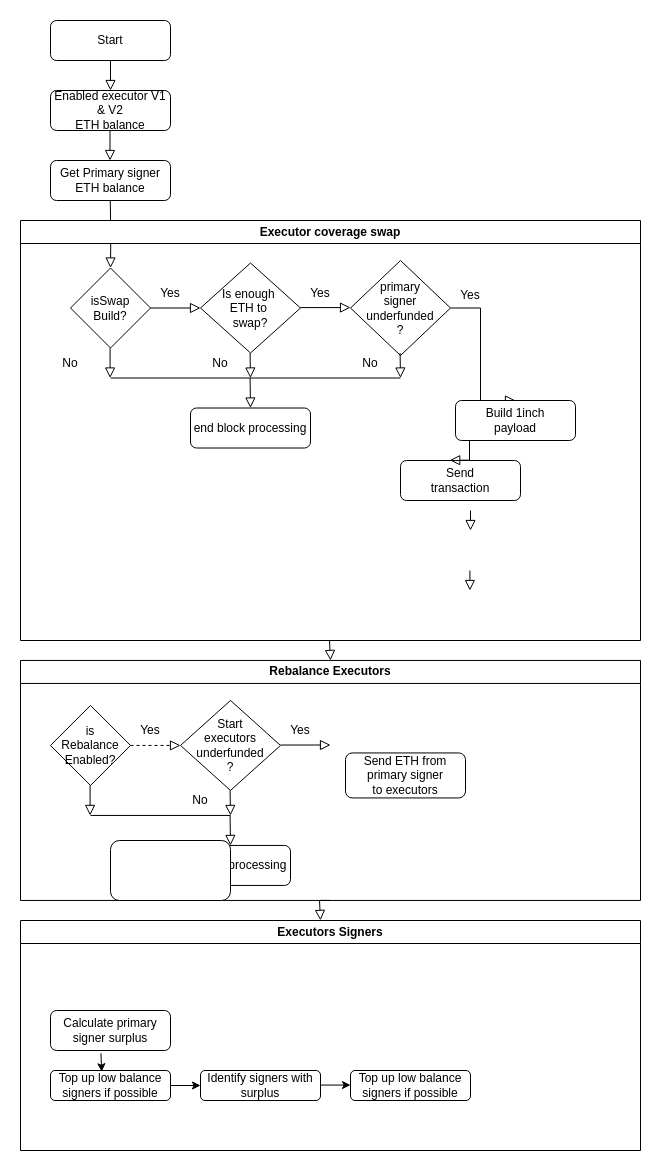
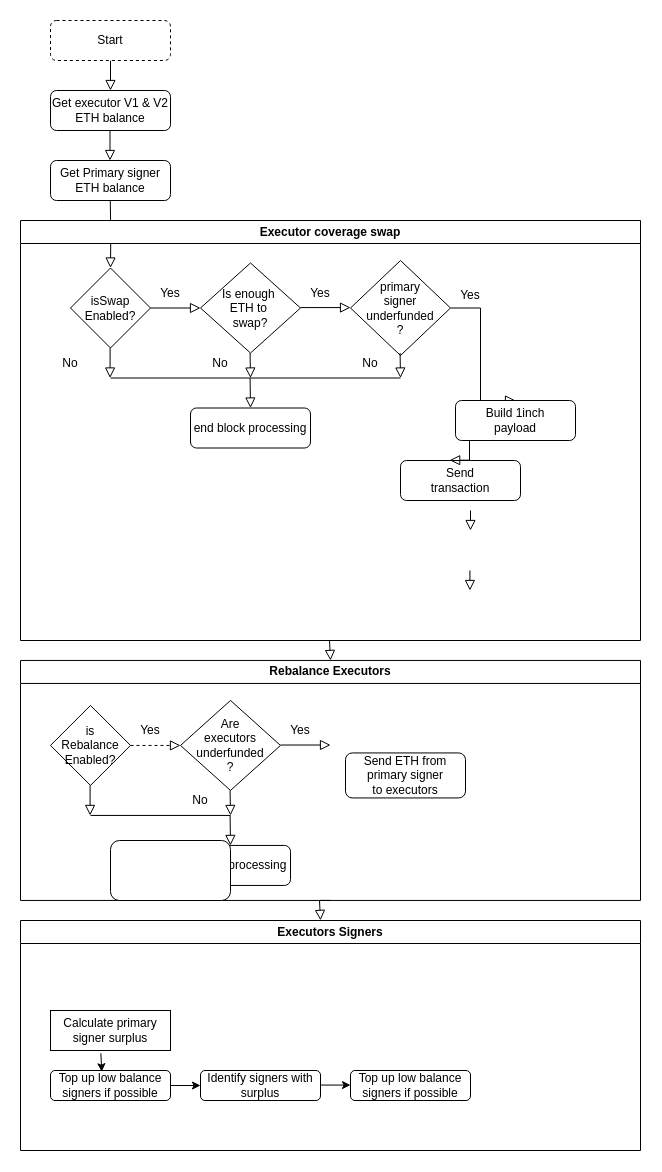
(111, 41) -> (111, 41)
(111, 111) -> (111, 111)
(111, 309) -> (111, 309)
(231, 746) -> (231, 746)
(111, 1031) -> (111, 1031)
